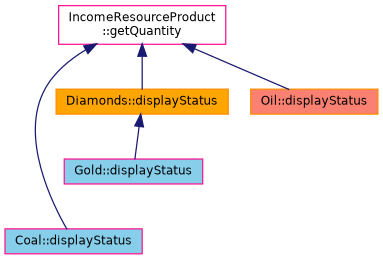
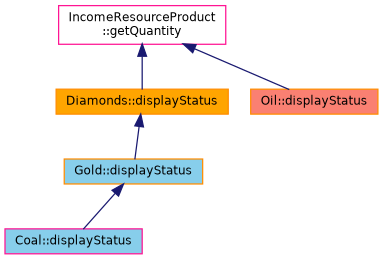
(36, 133) -> (99, 211)
(133, 171) -> (133, 171)
